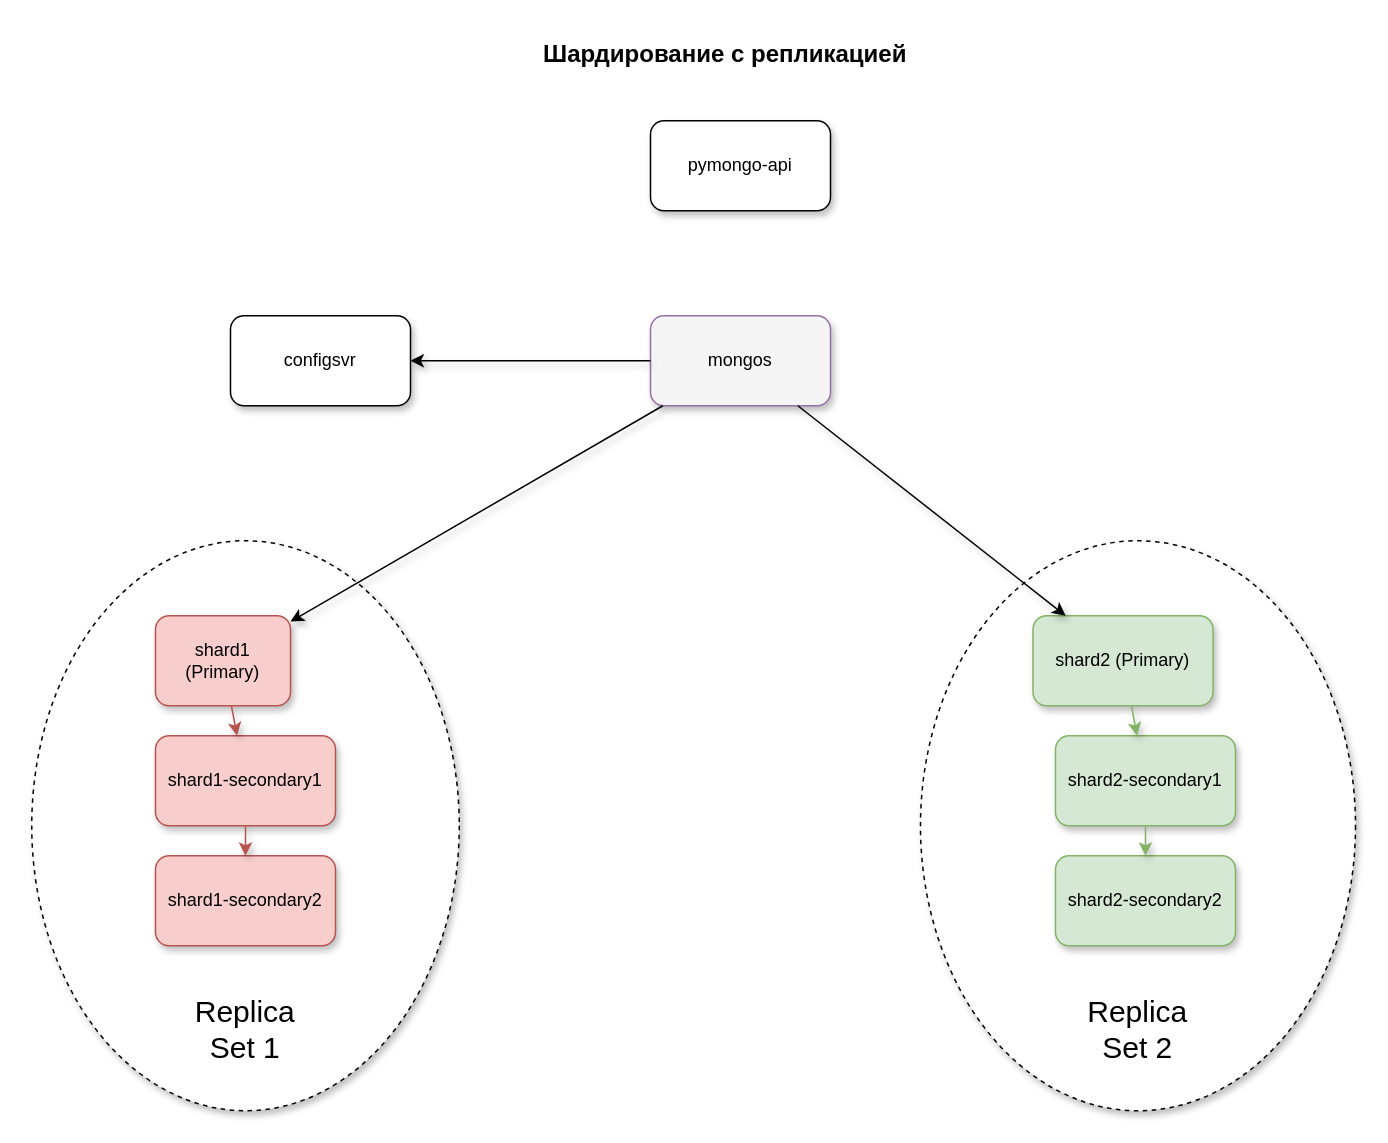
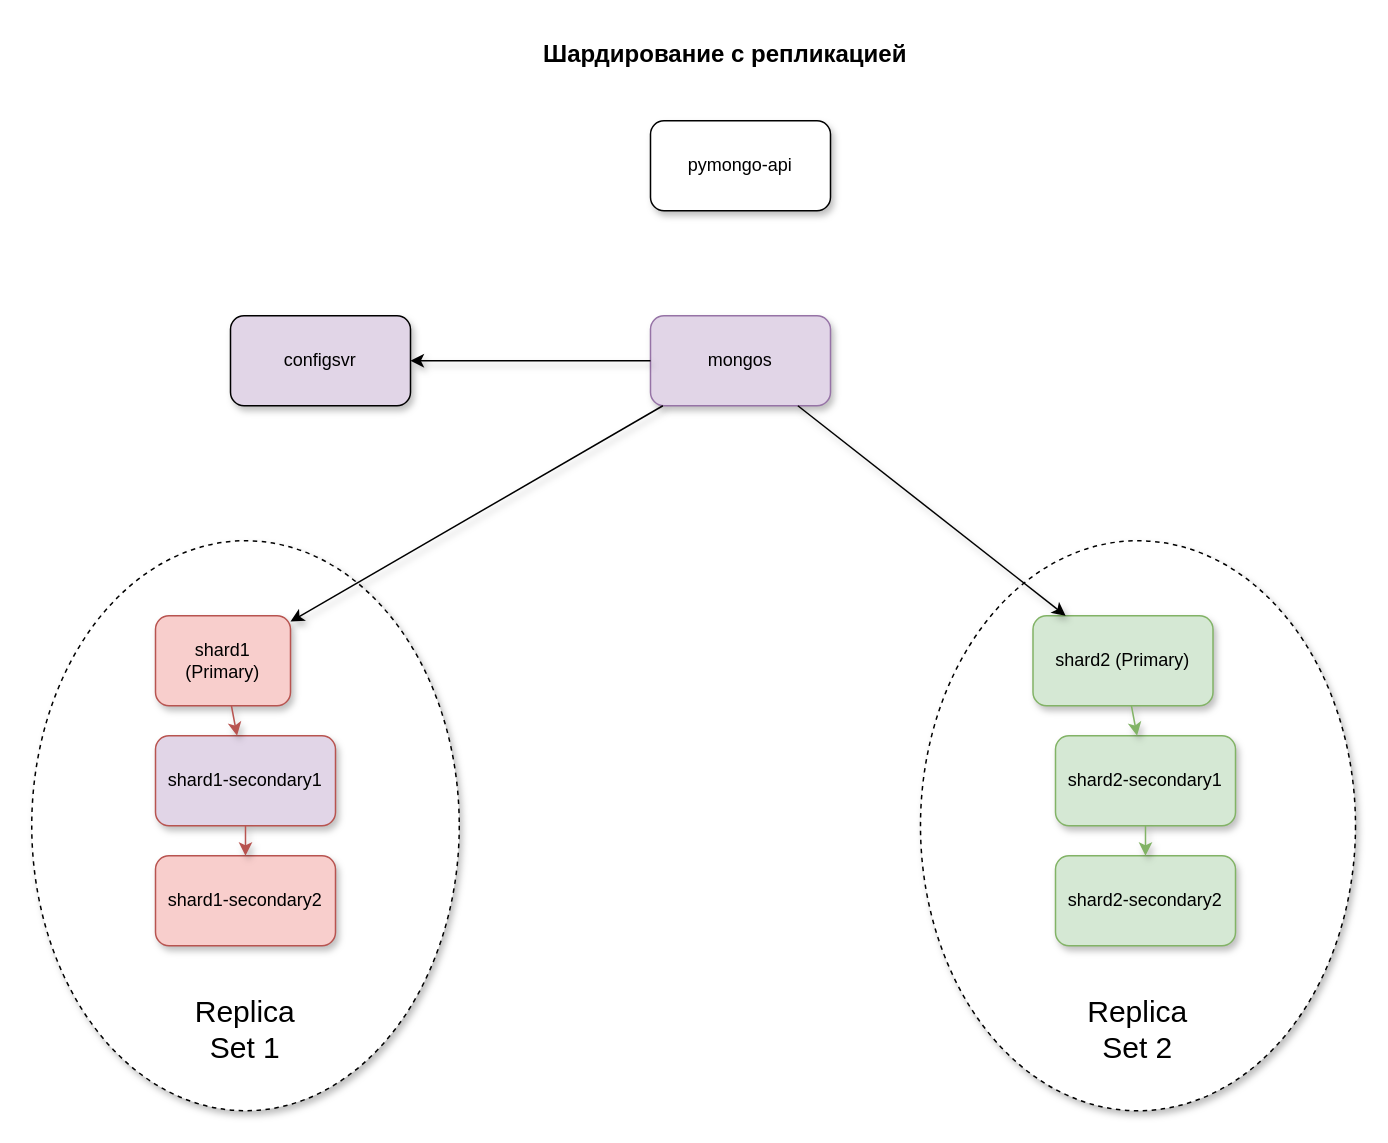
(320, 361) -> (320, 361)
(740, 361) -> (740, 361)
(245, 781) -> (245, 781)
